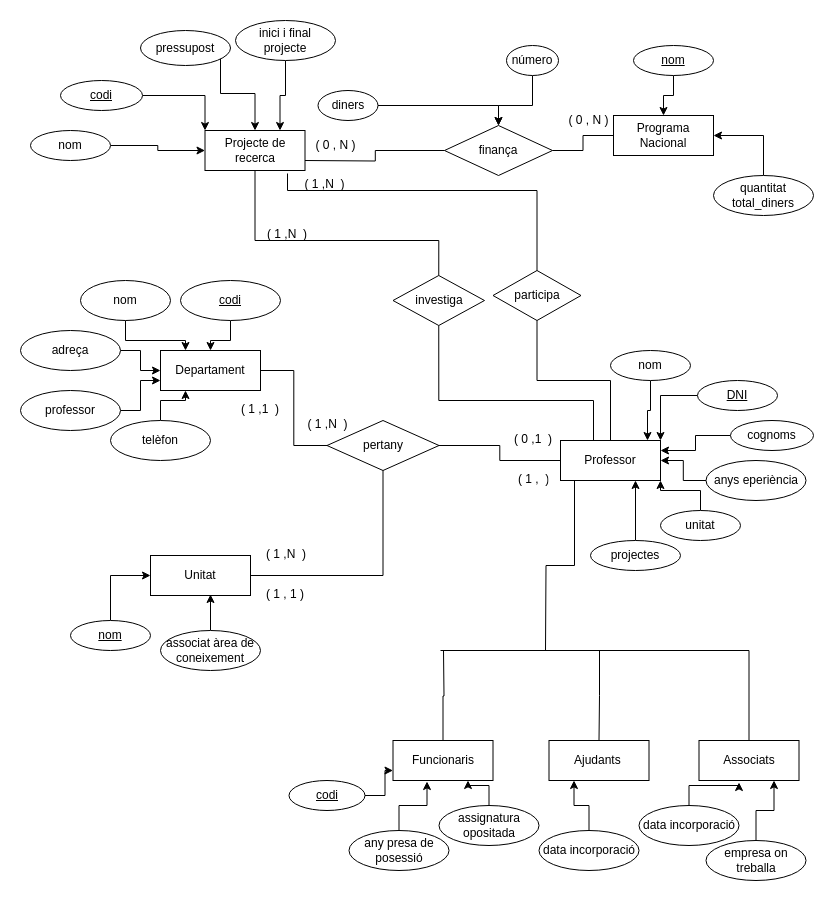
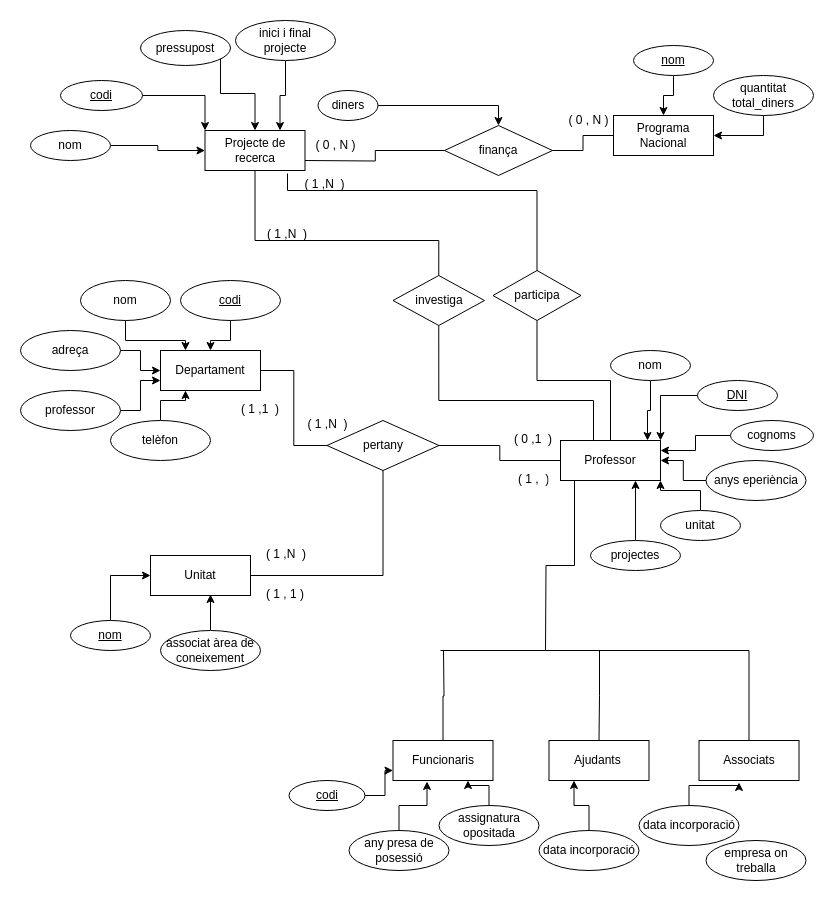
(533, 61) -> none
(532, 106) -> none
(764, 196) -> (764, 96)
(761, 811) -> none
